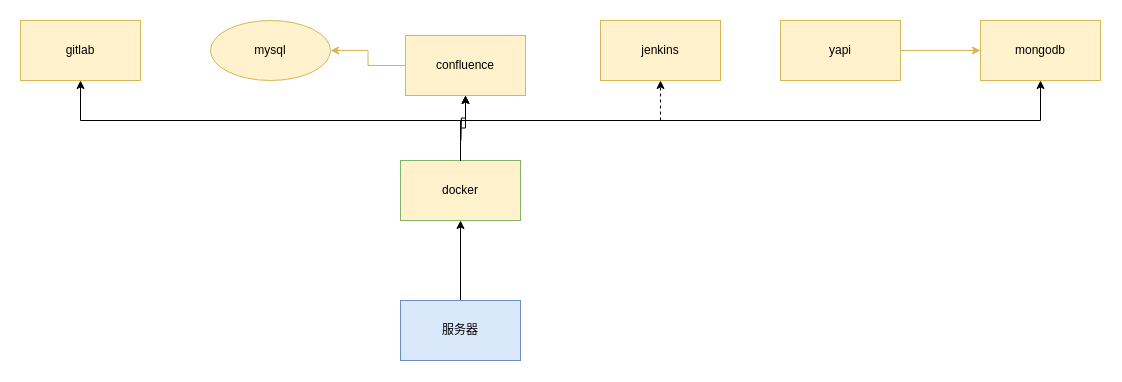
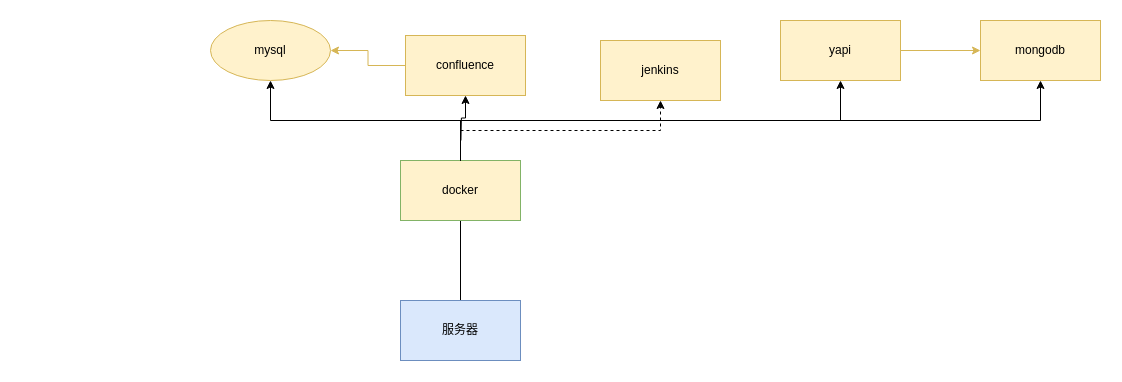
(81, 51) -> none
(661, 51) -> (661, 71)
none -> (841, 103)
(159, 121) -> none
(466, 126) -> (271, 103)
(461, 228) -> (461, 226)
